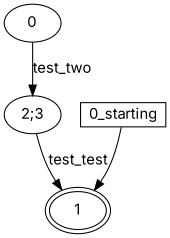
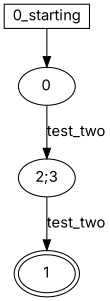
(114, 155) -> (47, 43)
(78, 161) -> (76, 224)
